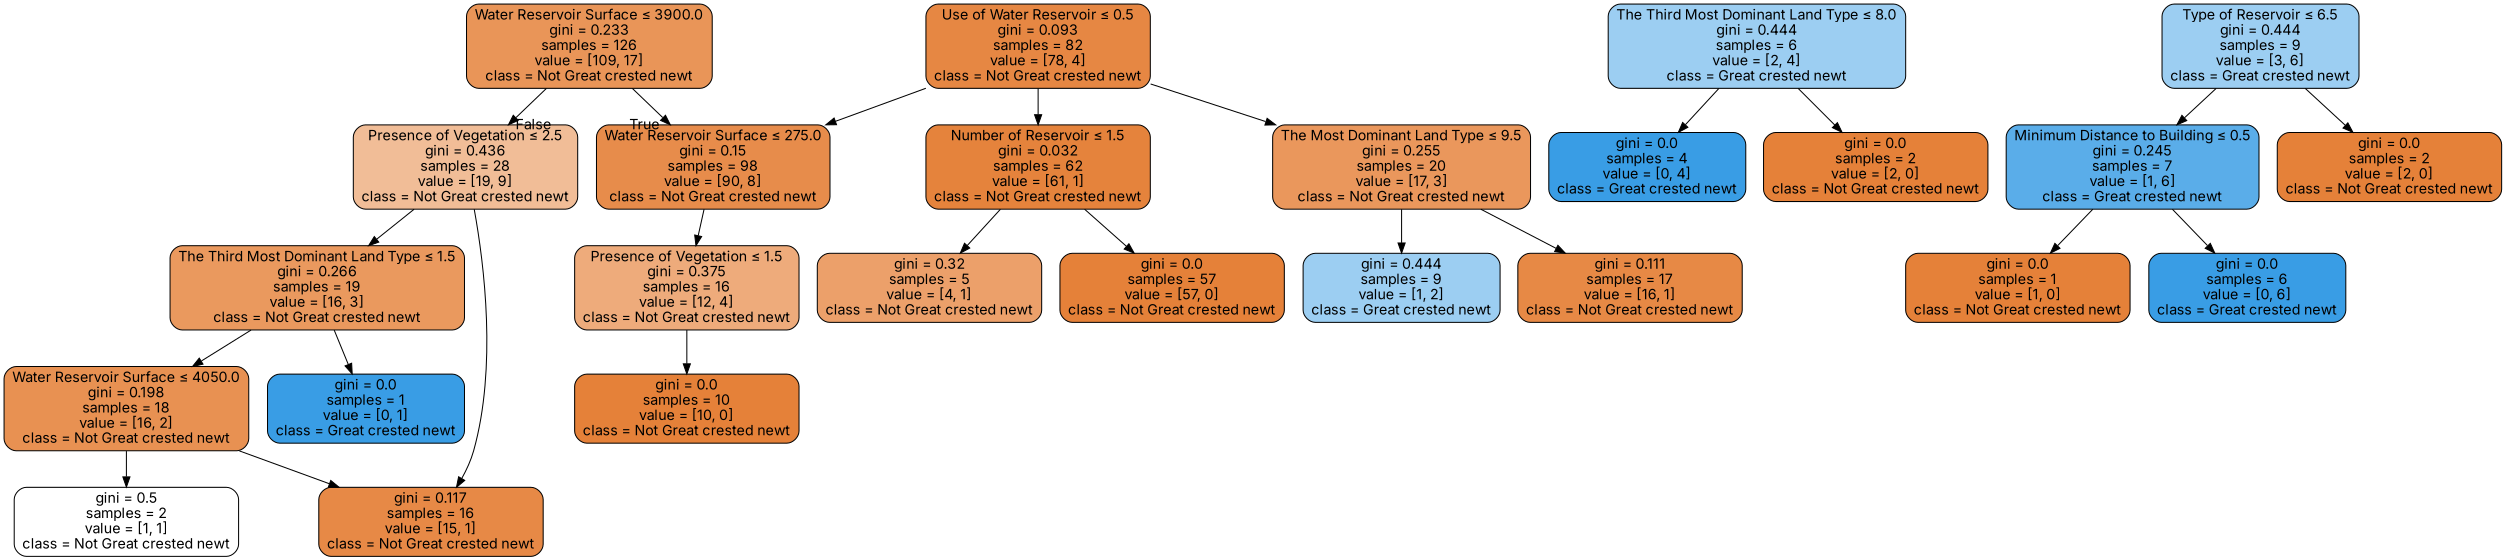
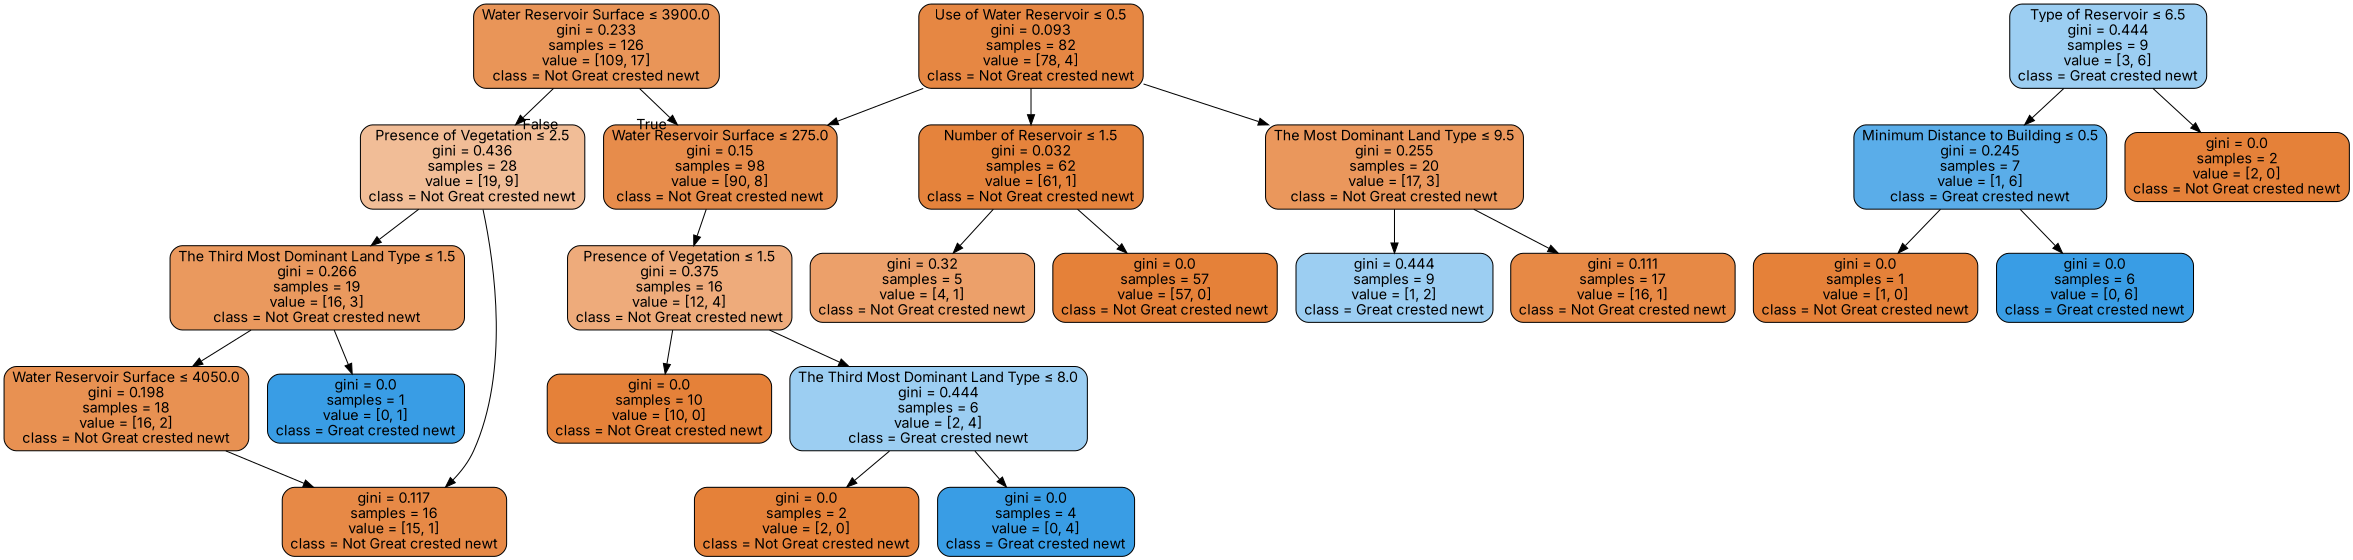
none -> (805, 346)
(126, 522) -> none
